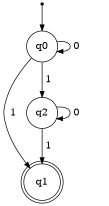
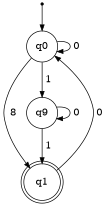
(13, 113) -> (13, 113)
(42, 113) -> (42, 113)
none -> (93, 116)
